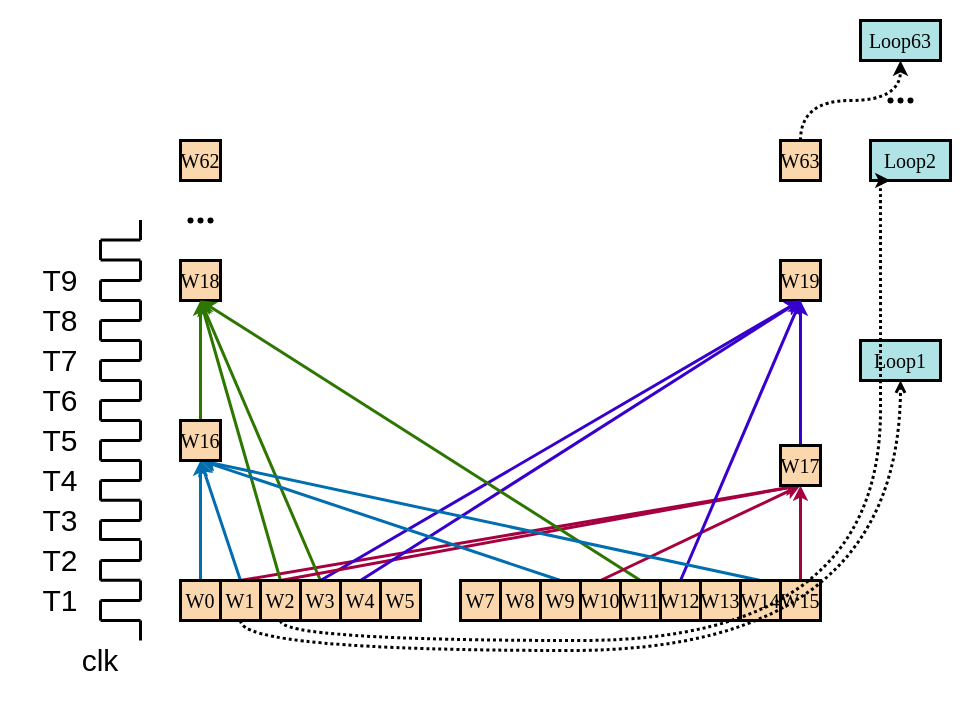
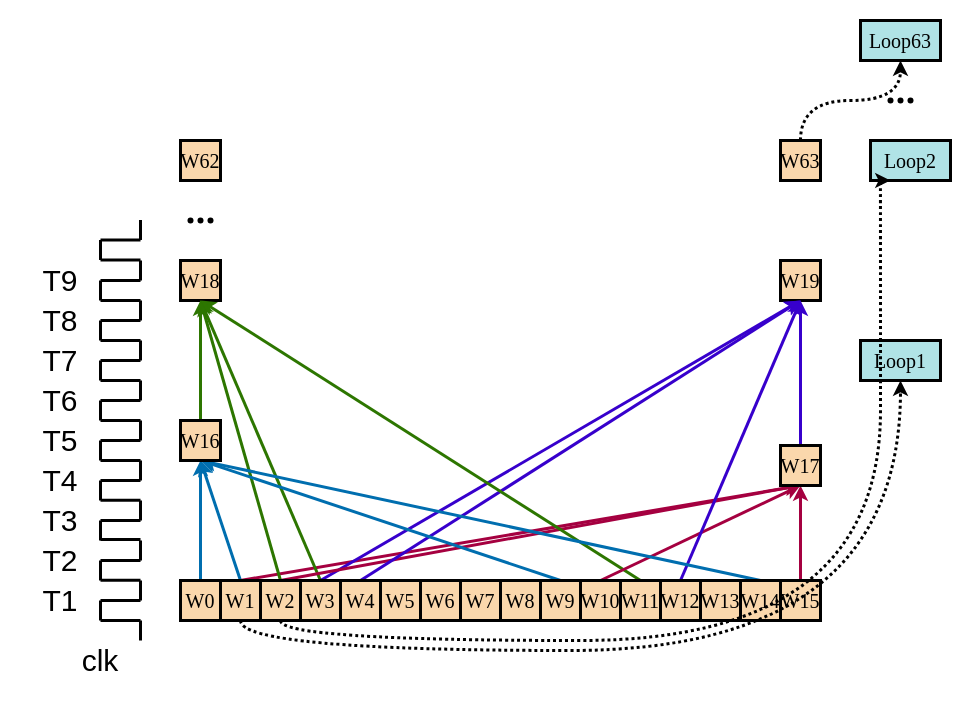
(876, 509) -> (874, 516)
none -> (441, 601)
